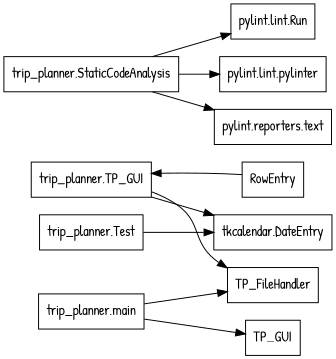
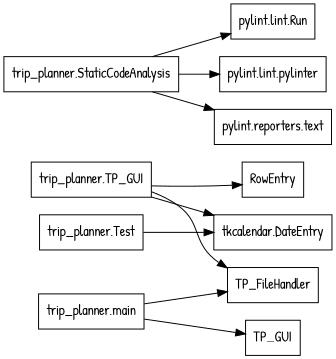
(202, 173) -> (192, 186)
